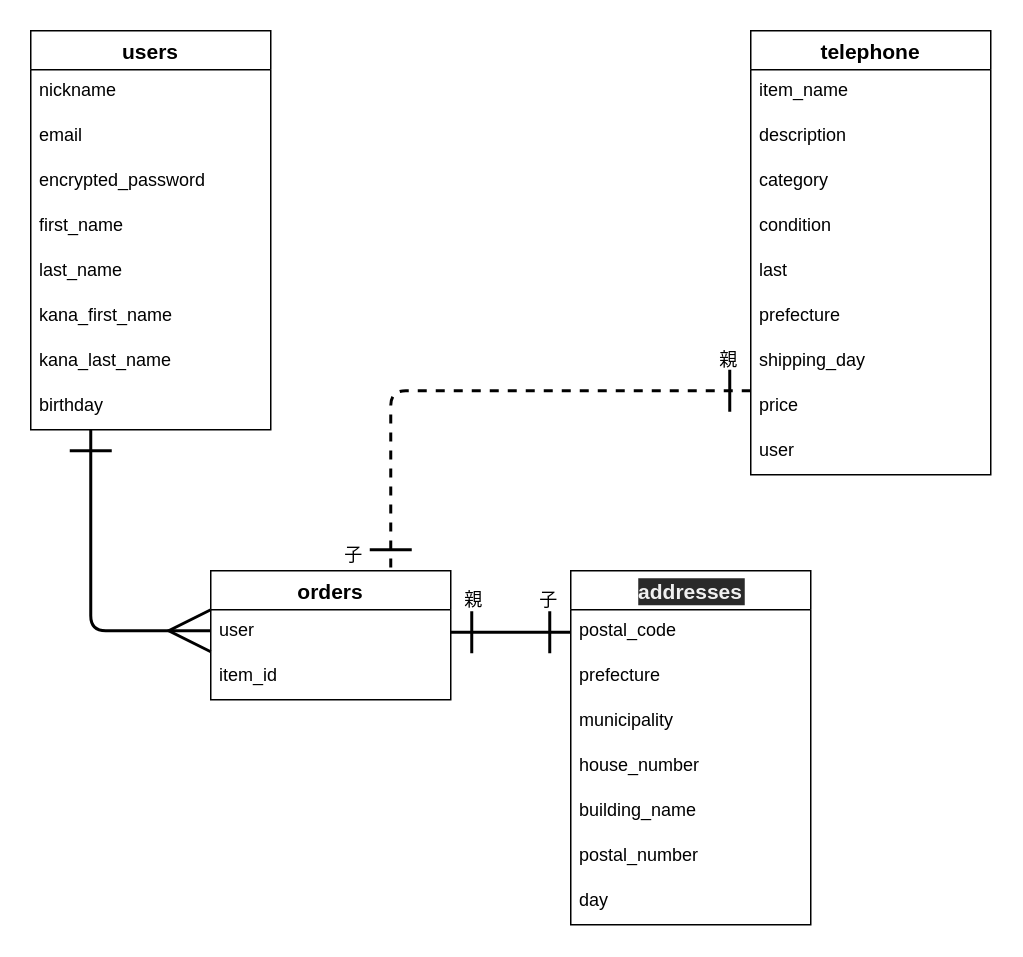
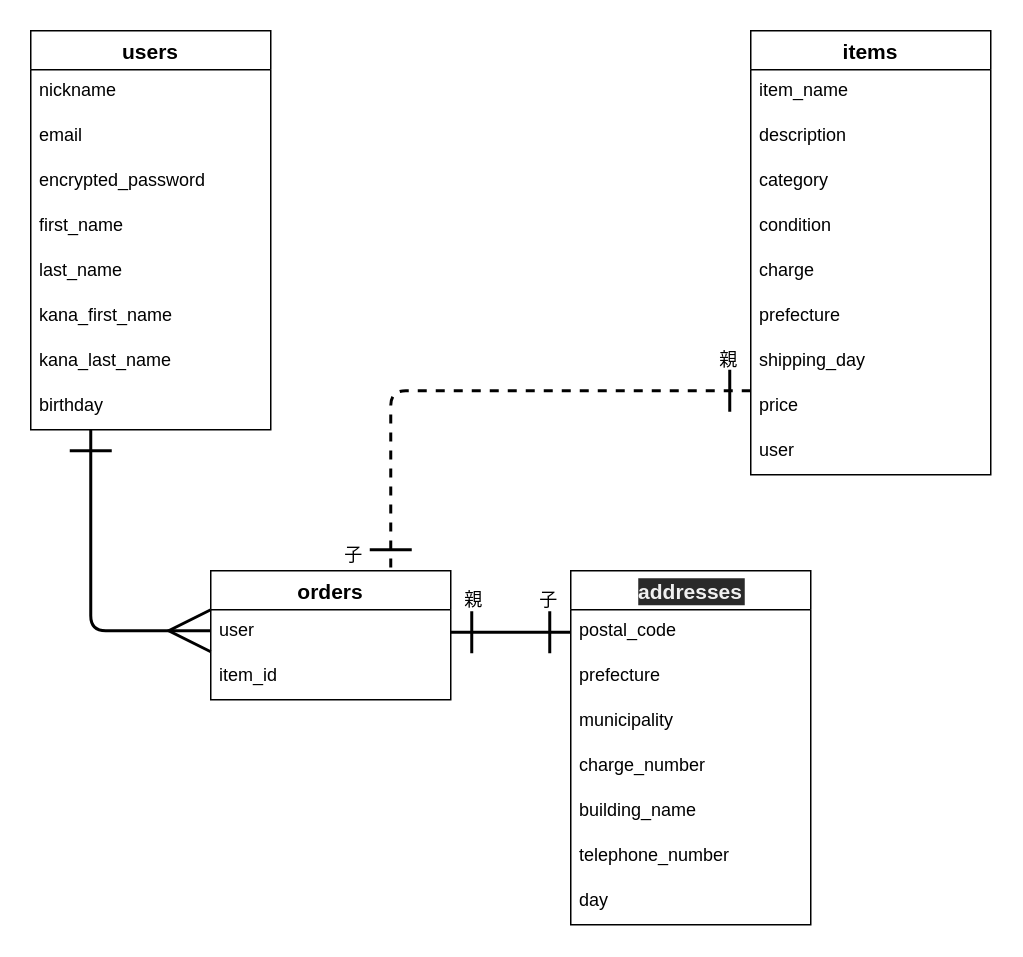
(870, 52) -> (870, 52)
(777, 270) -> (789, 270)
(639, 765) -> (645, 765)
(642, 855) -> (657, 855)
